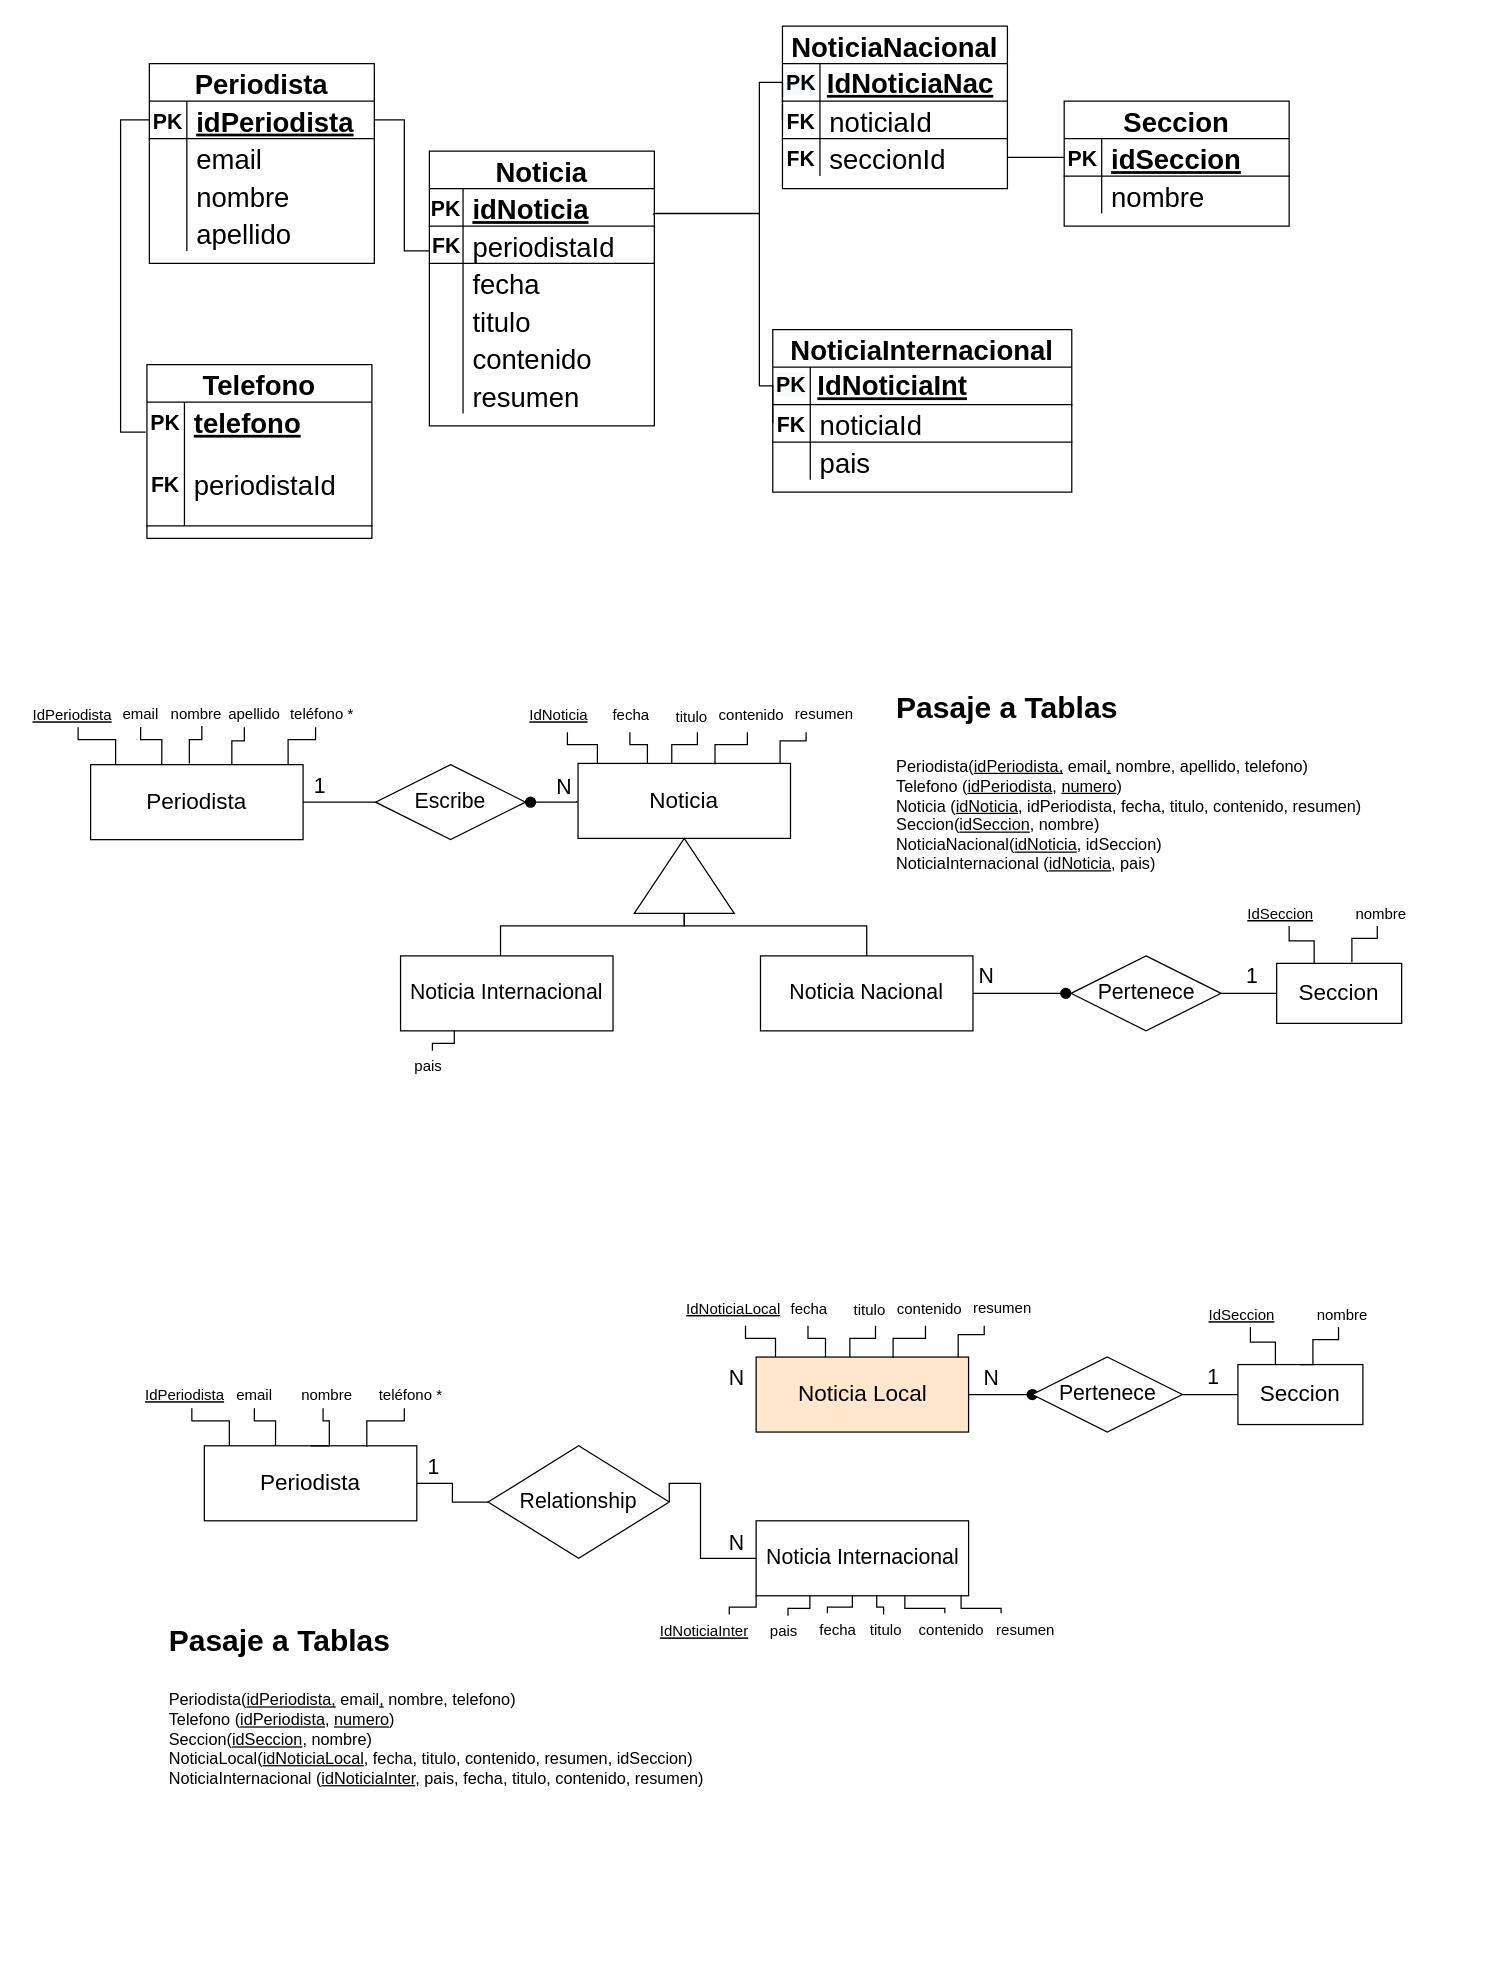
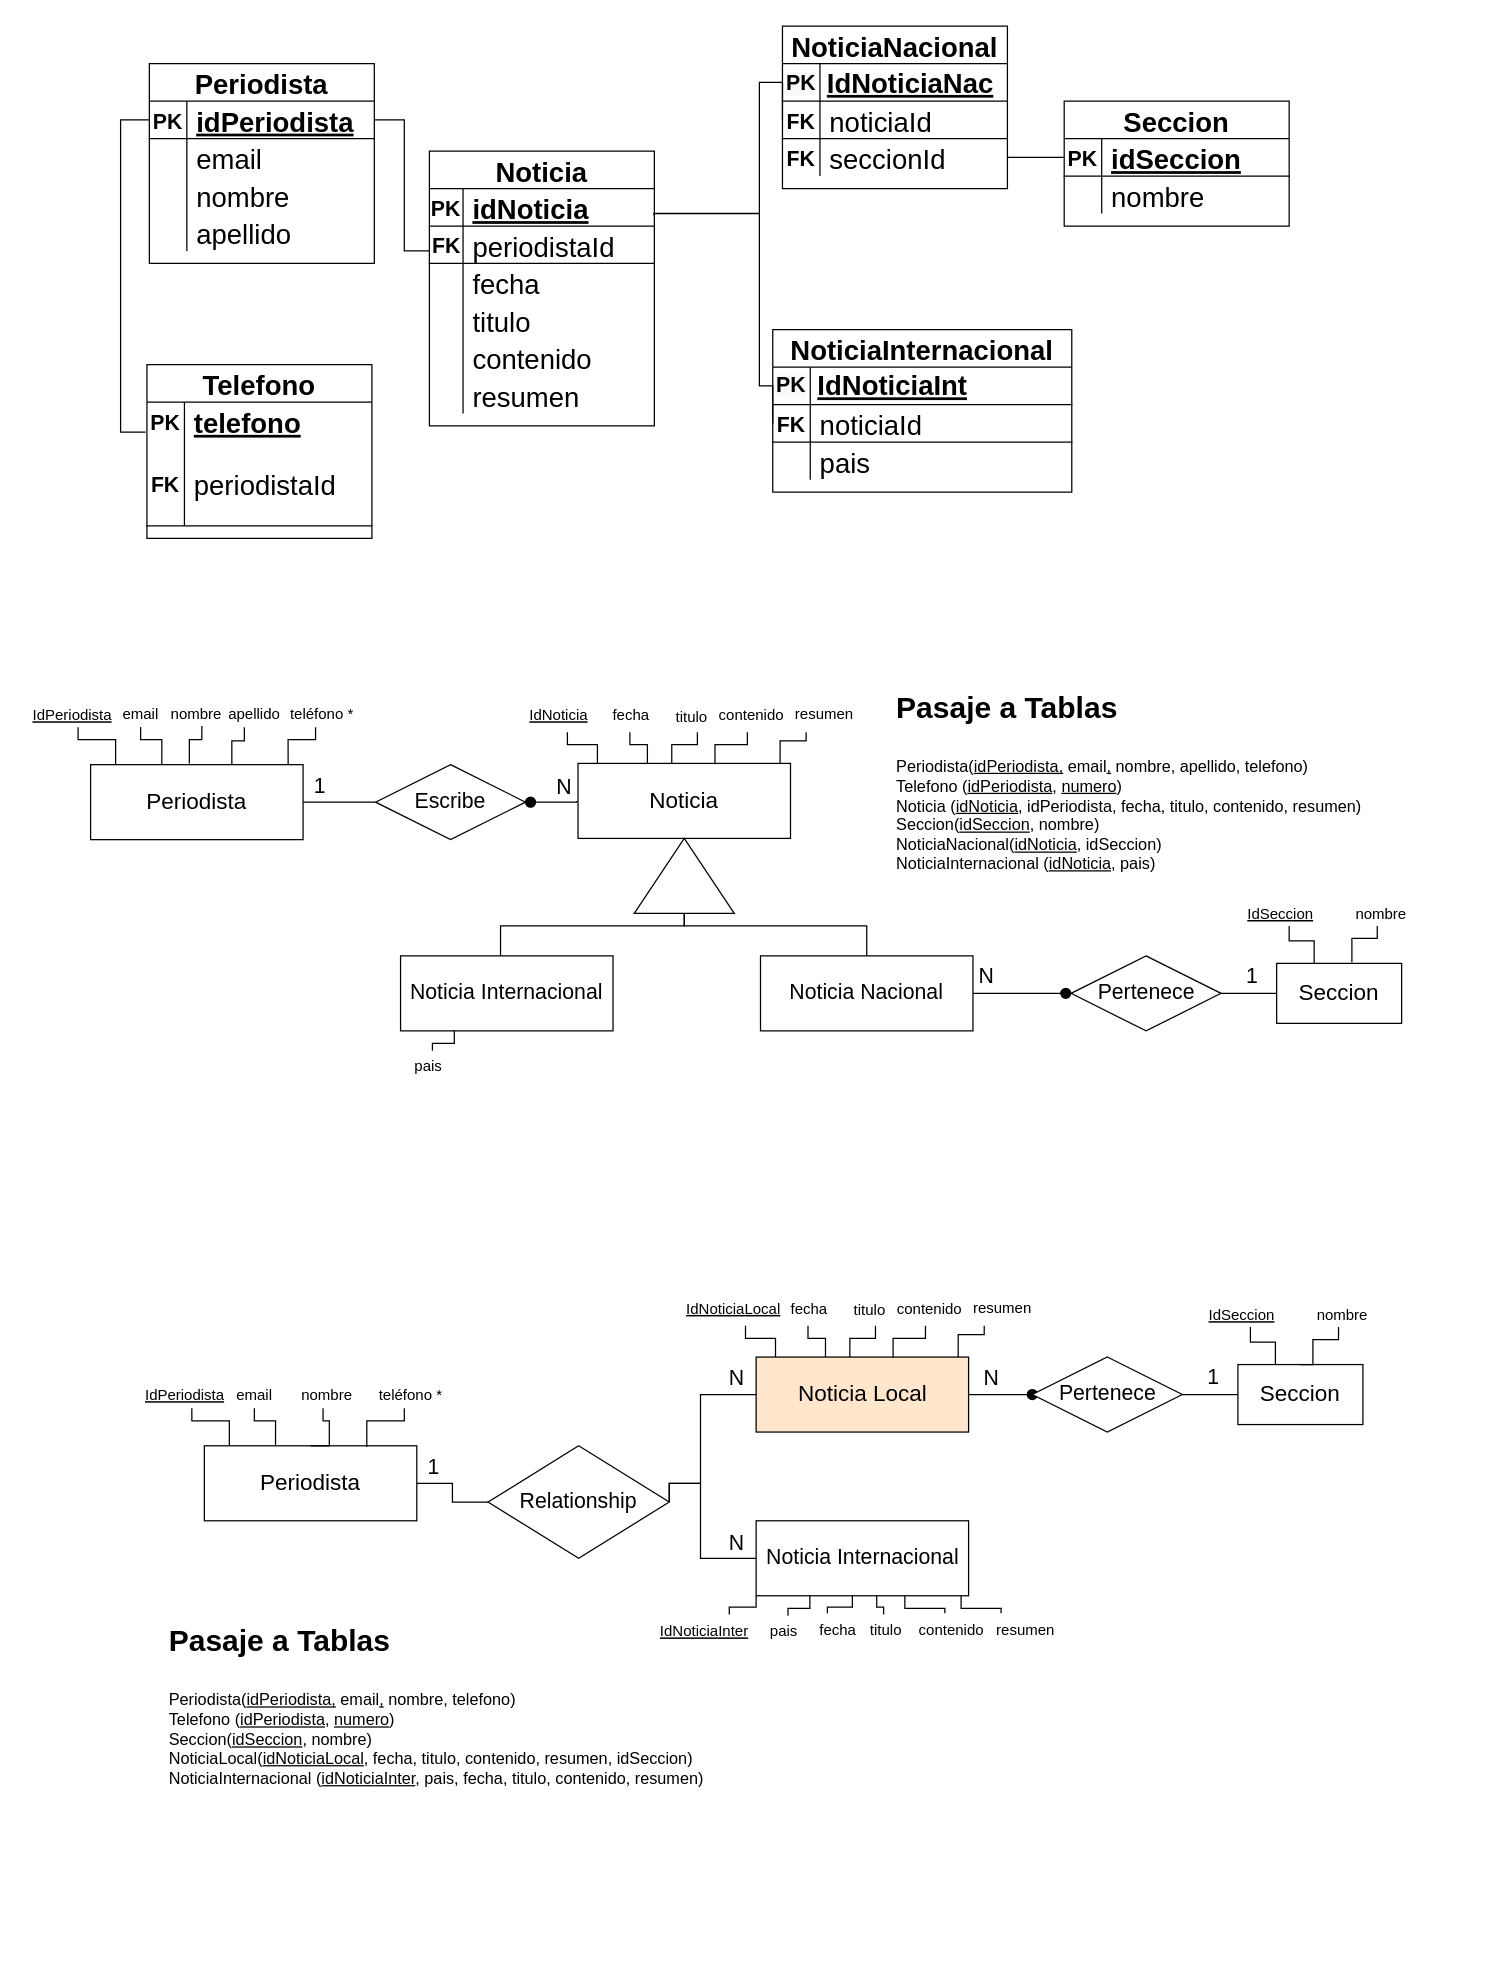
none -> (701, 1411)
